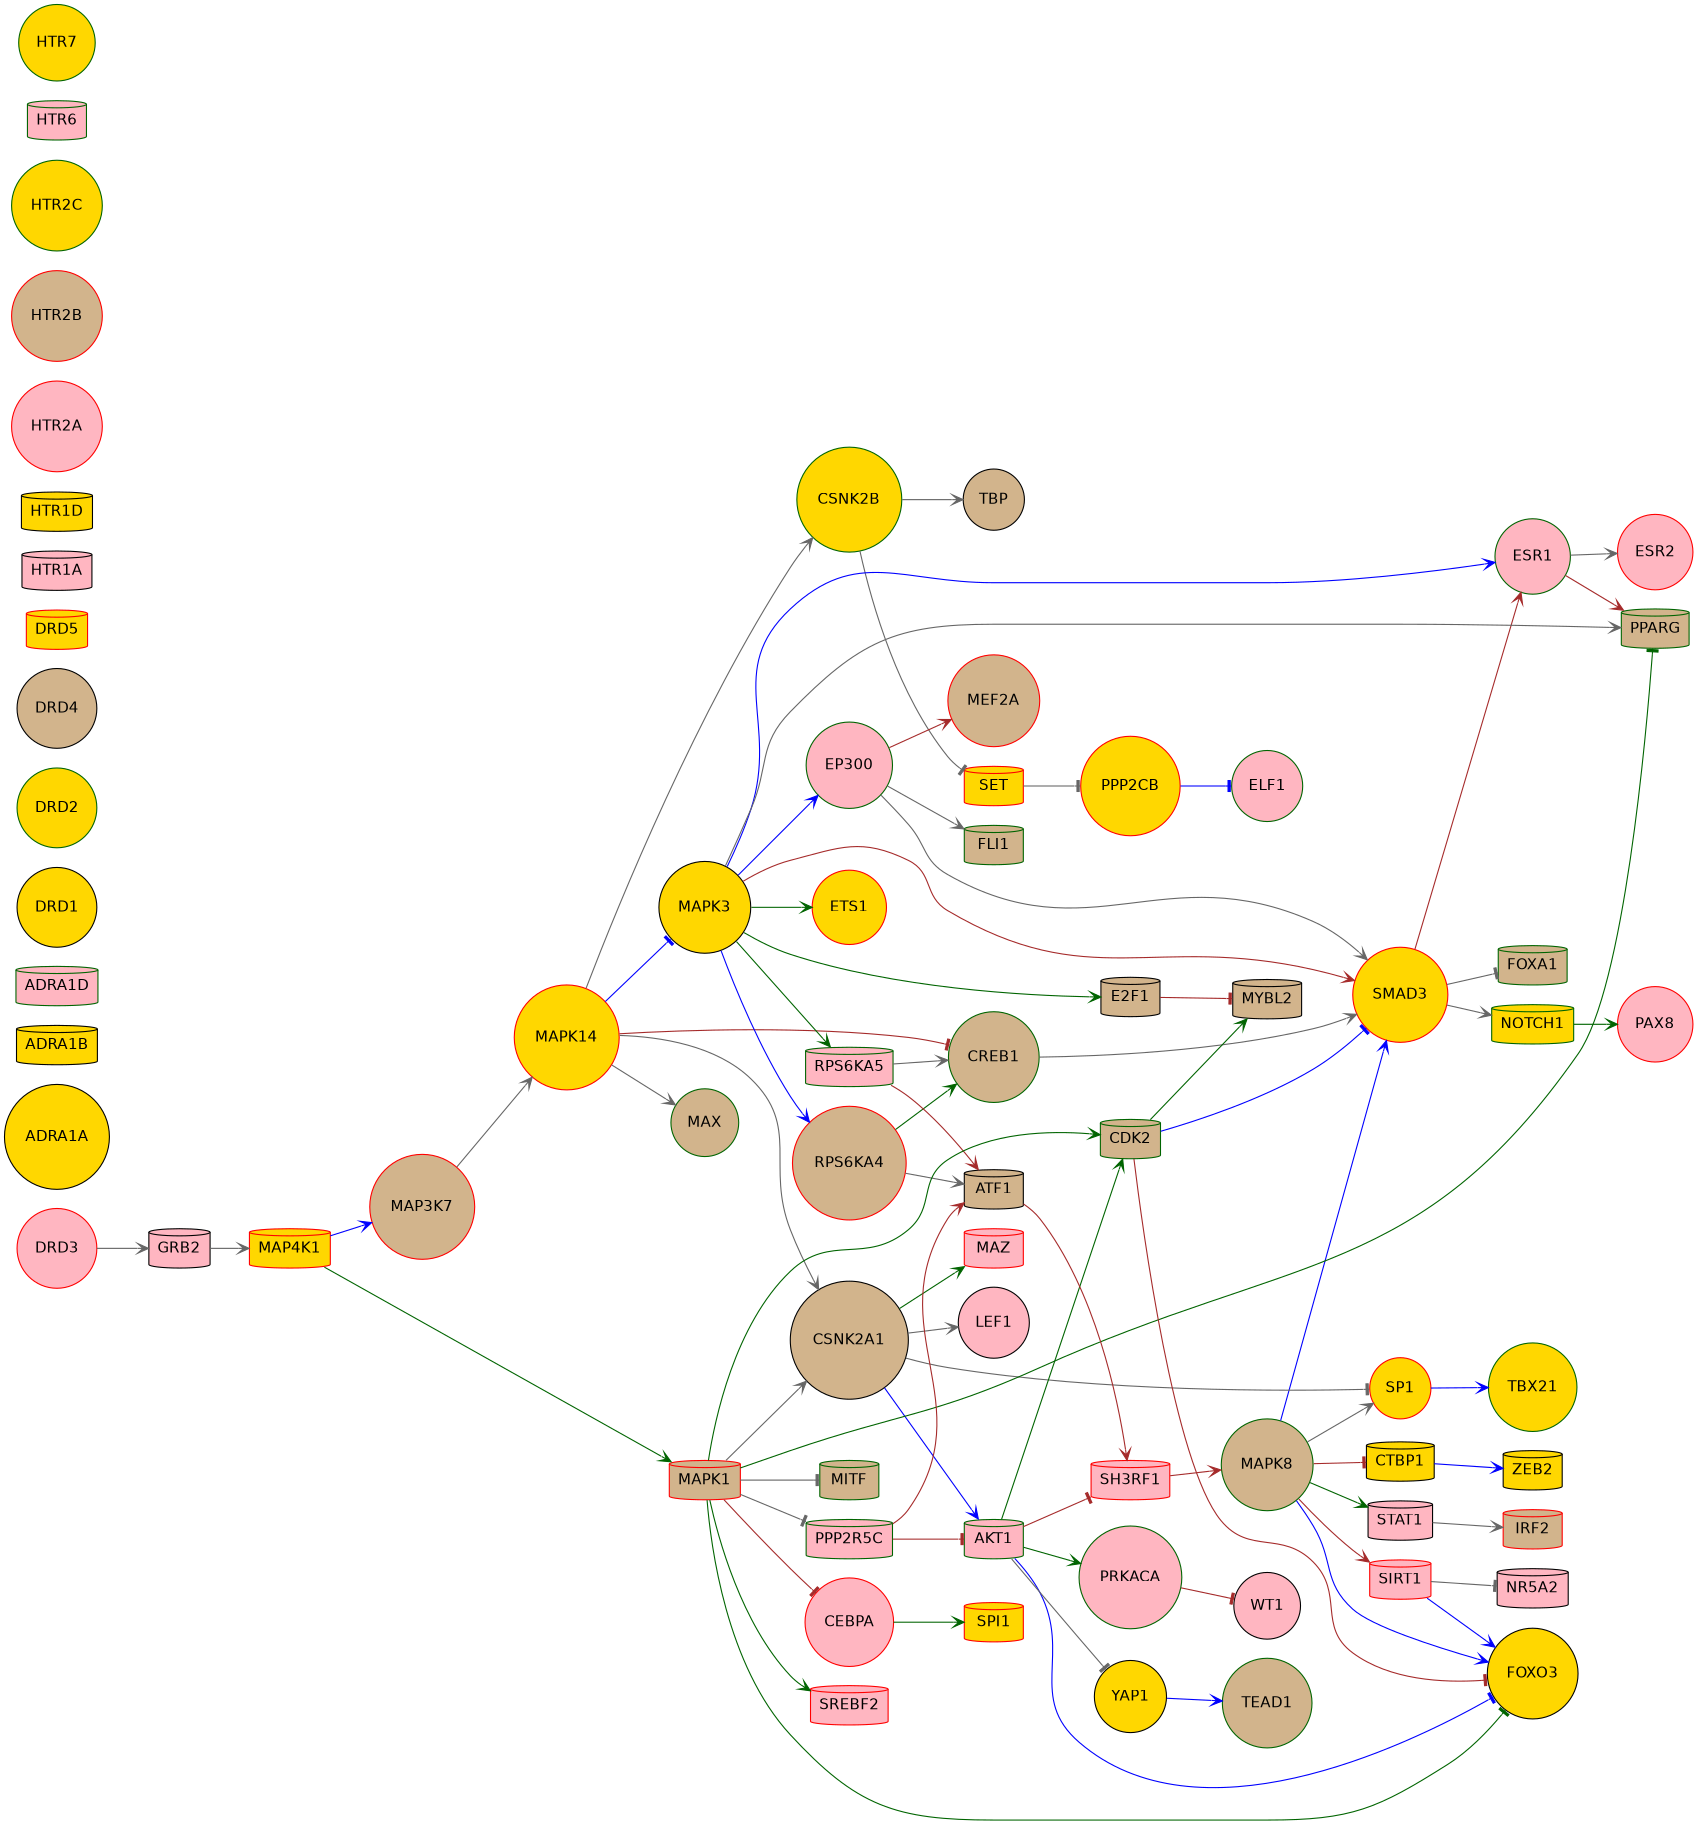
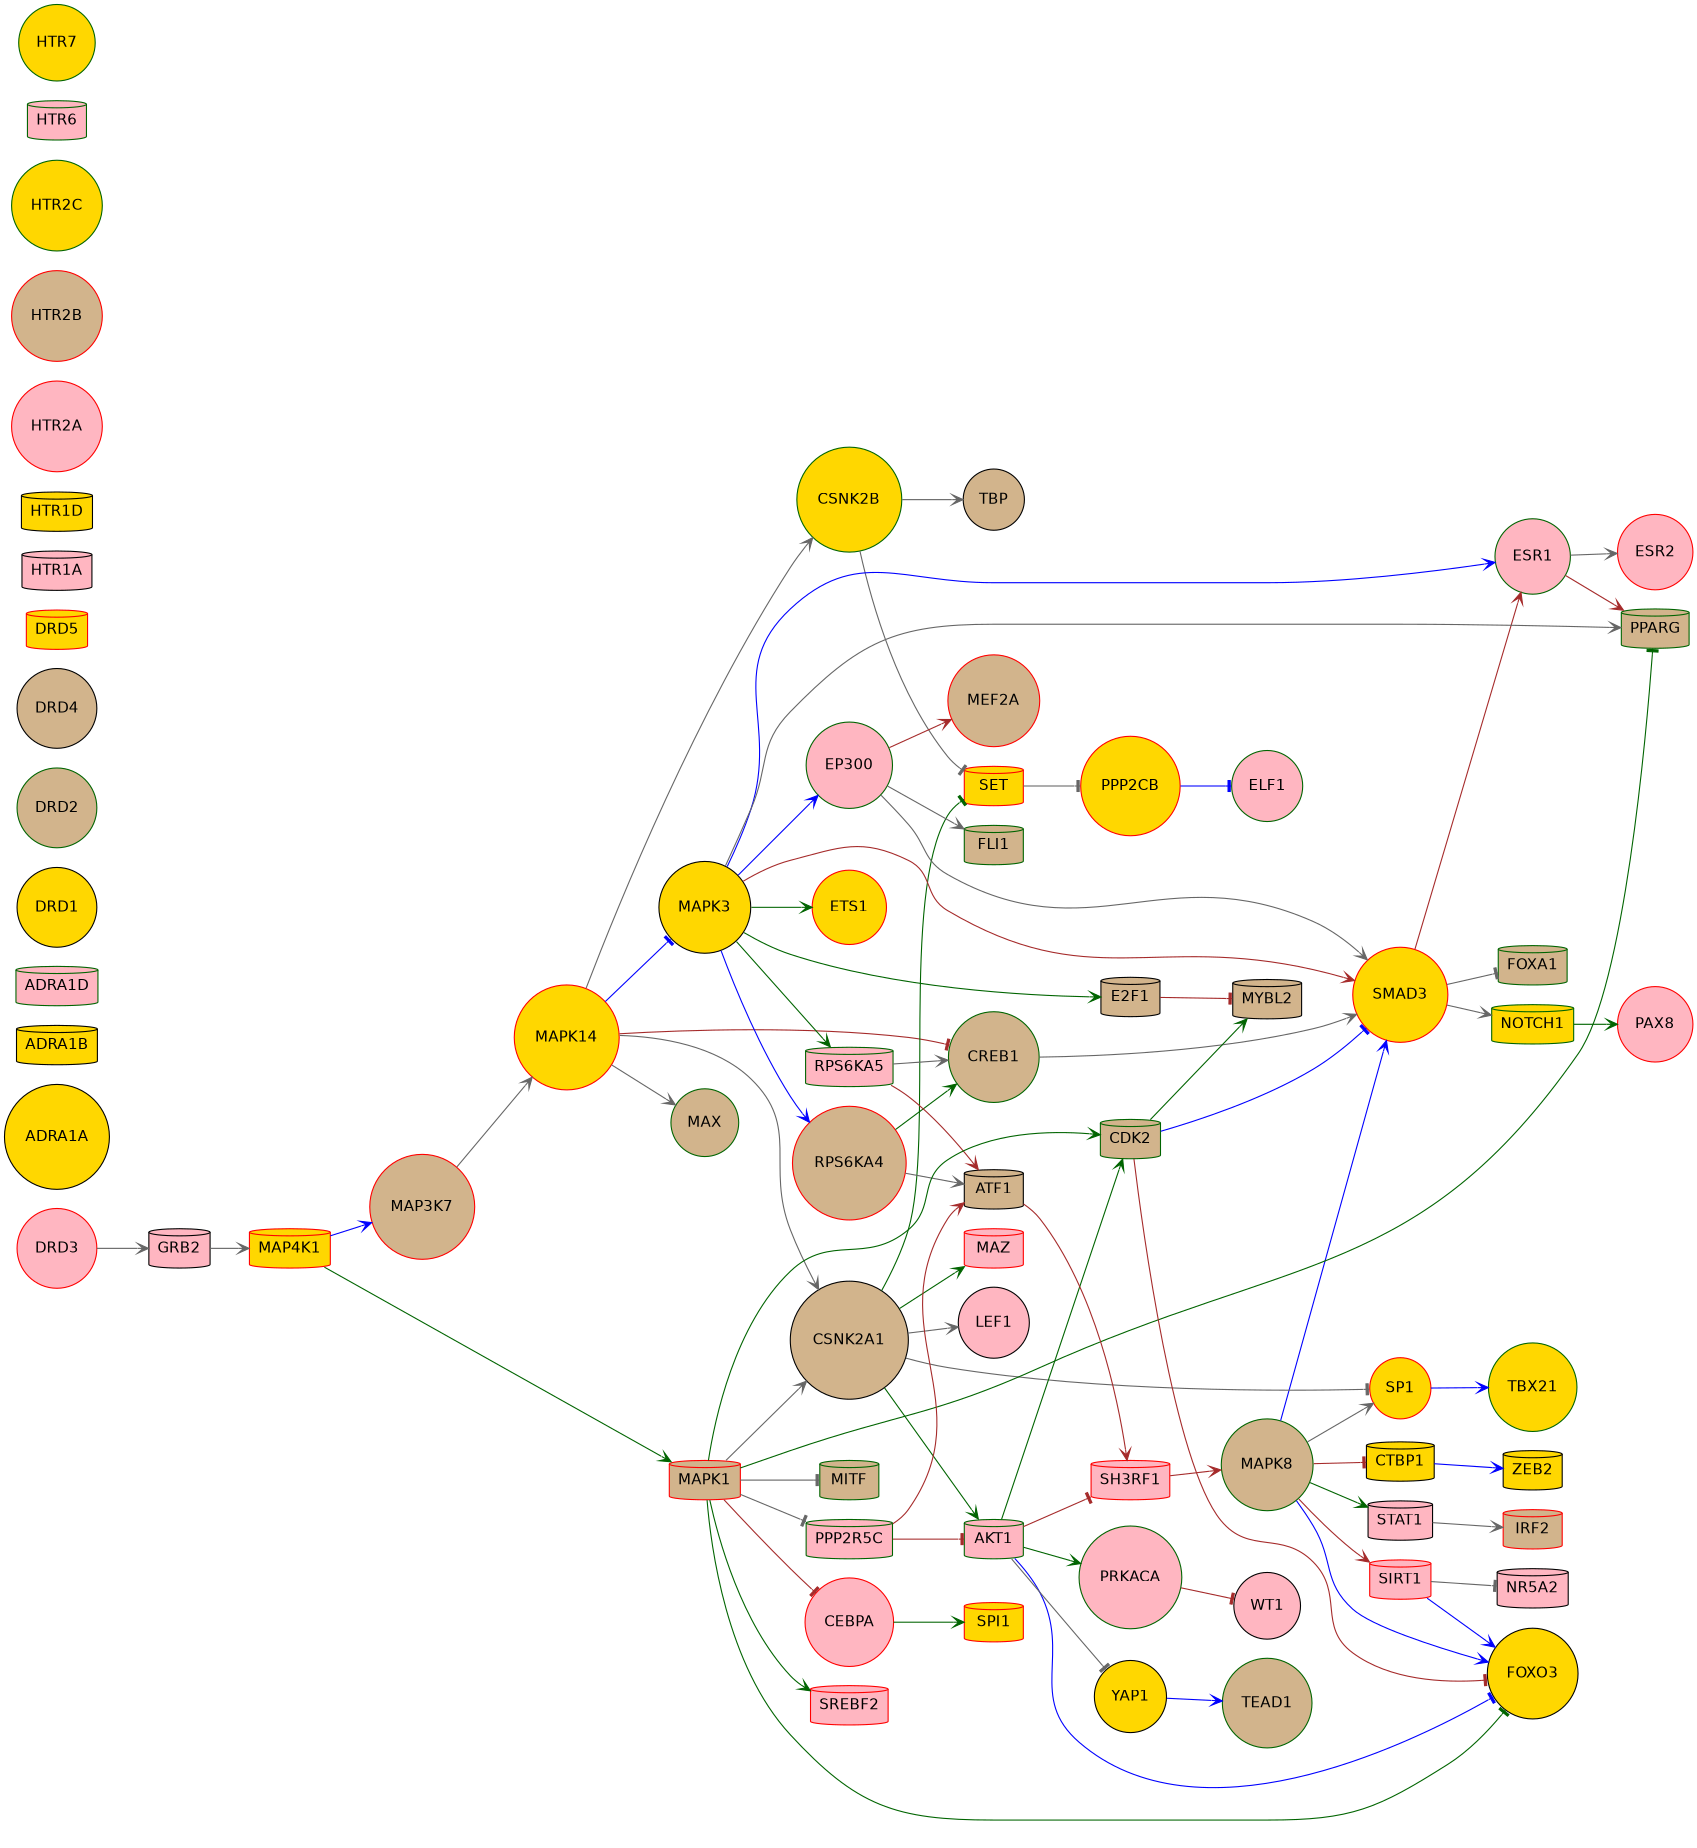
(57, 808) -> (57, 808)
none -> (920, 1046)
(926, 1446) -> (926, 1446)
